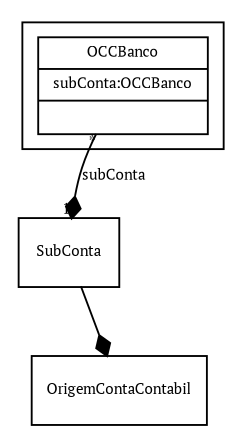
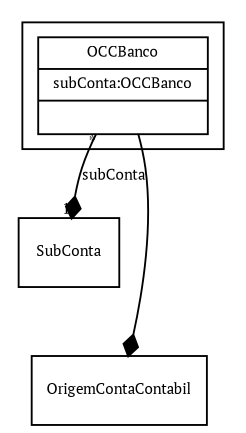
(90, 310) -> (148, 234)
